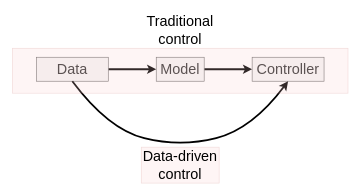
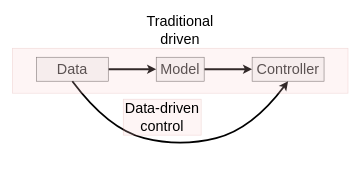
(180, 30) -> (180, 30)
(180, 165) -> (162, 117)
